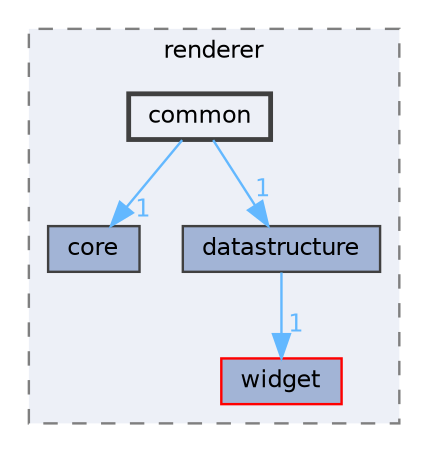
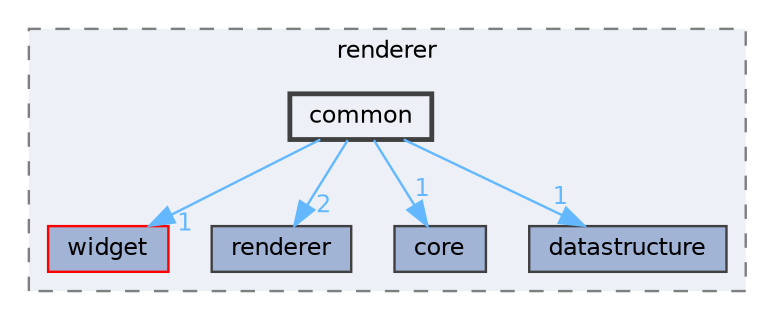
none -> (281, 249)
(281, 303) -> (246, 177)
